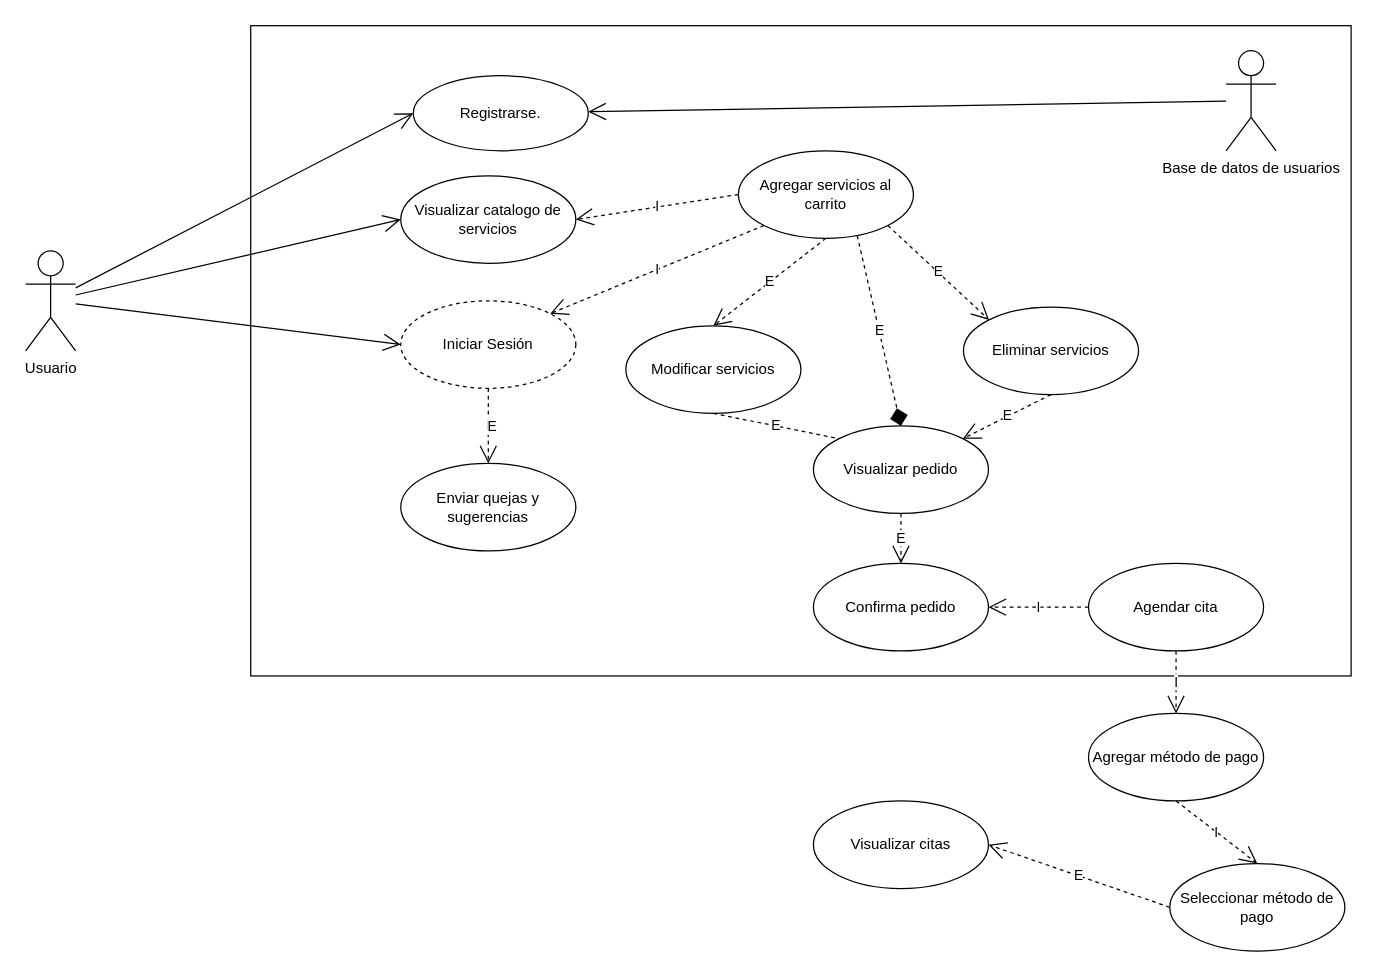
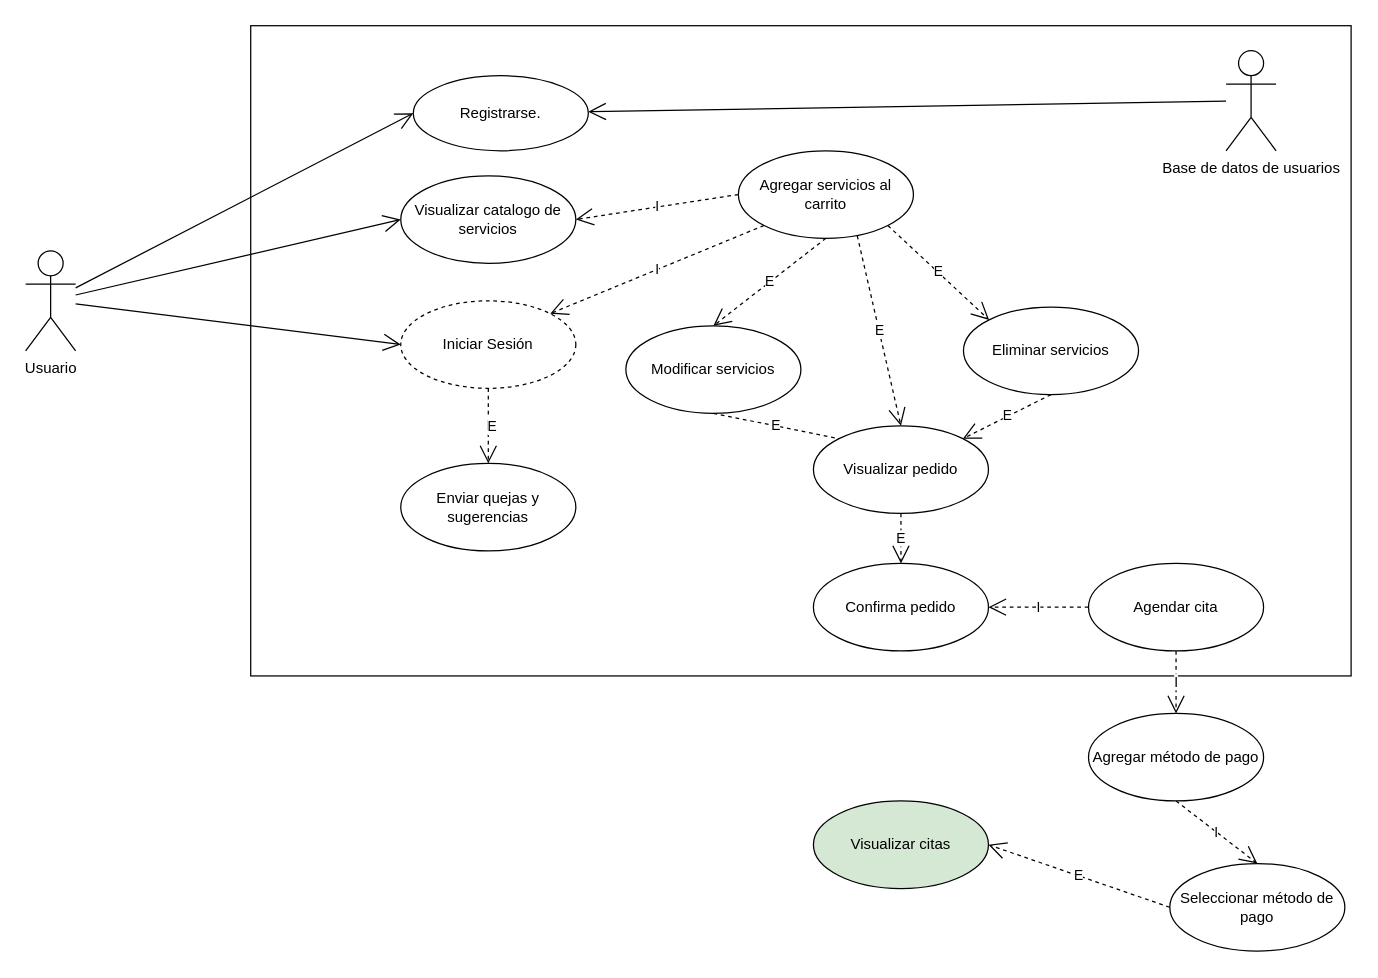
(897, 408) -> (898, 415)
(901, 844) -> (901, 844)
